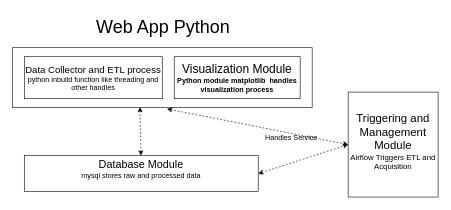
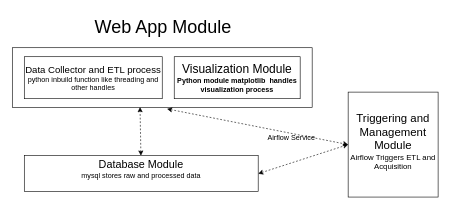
(163, 27) -> (163, 27)
(292, 138) -> (292, 138)
